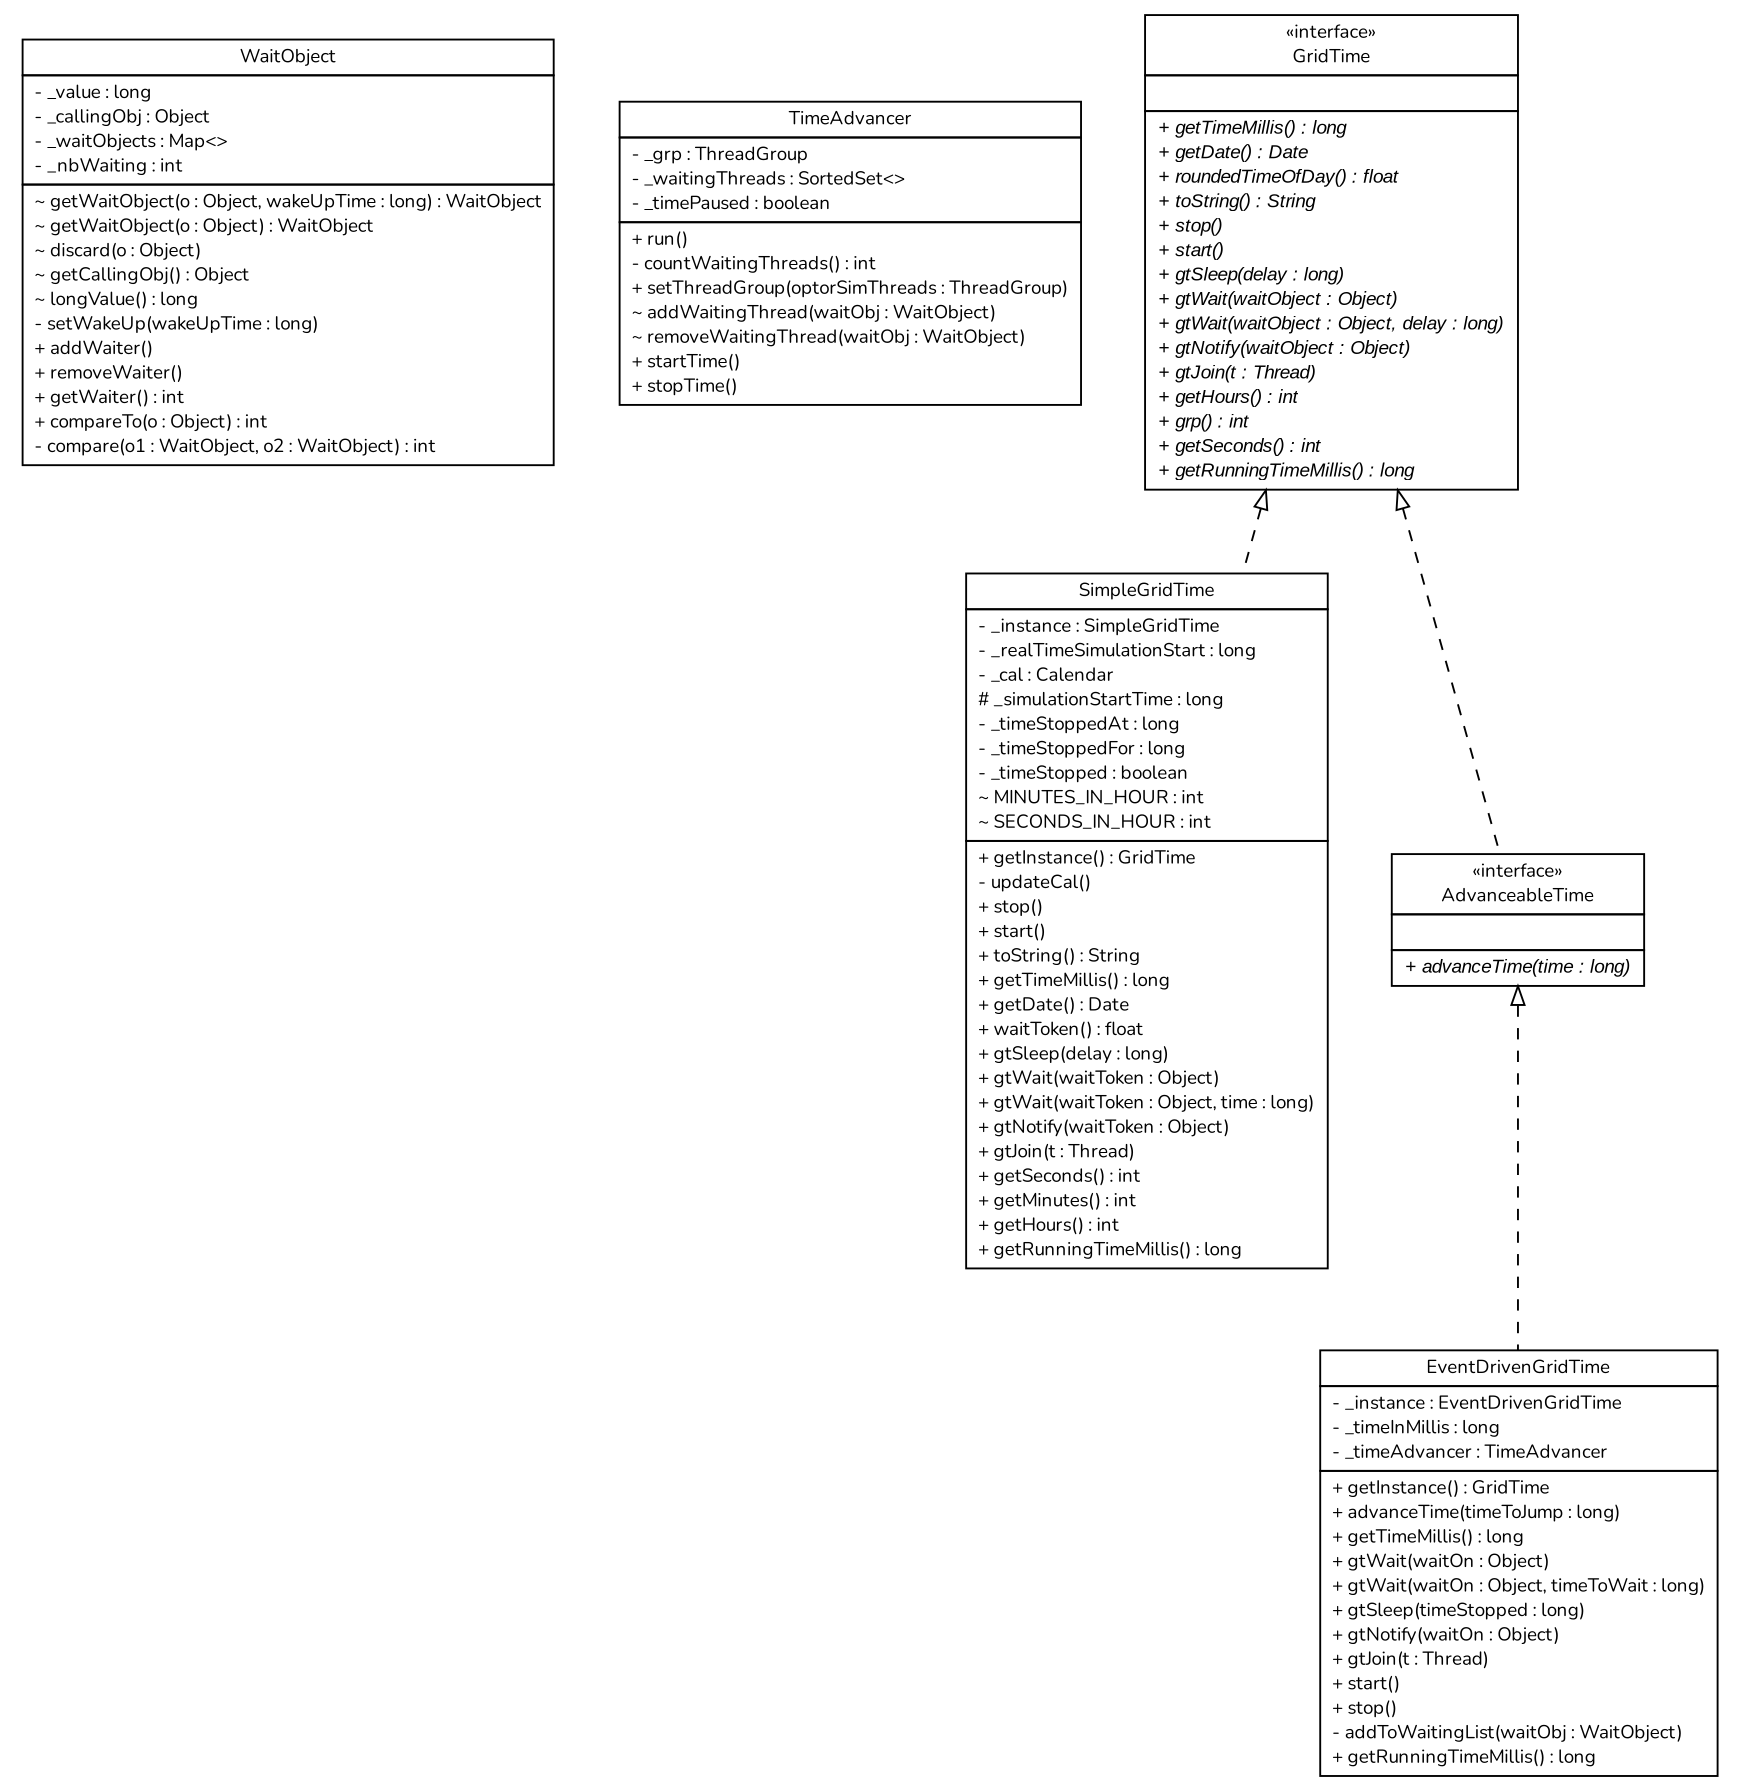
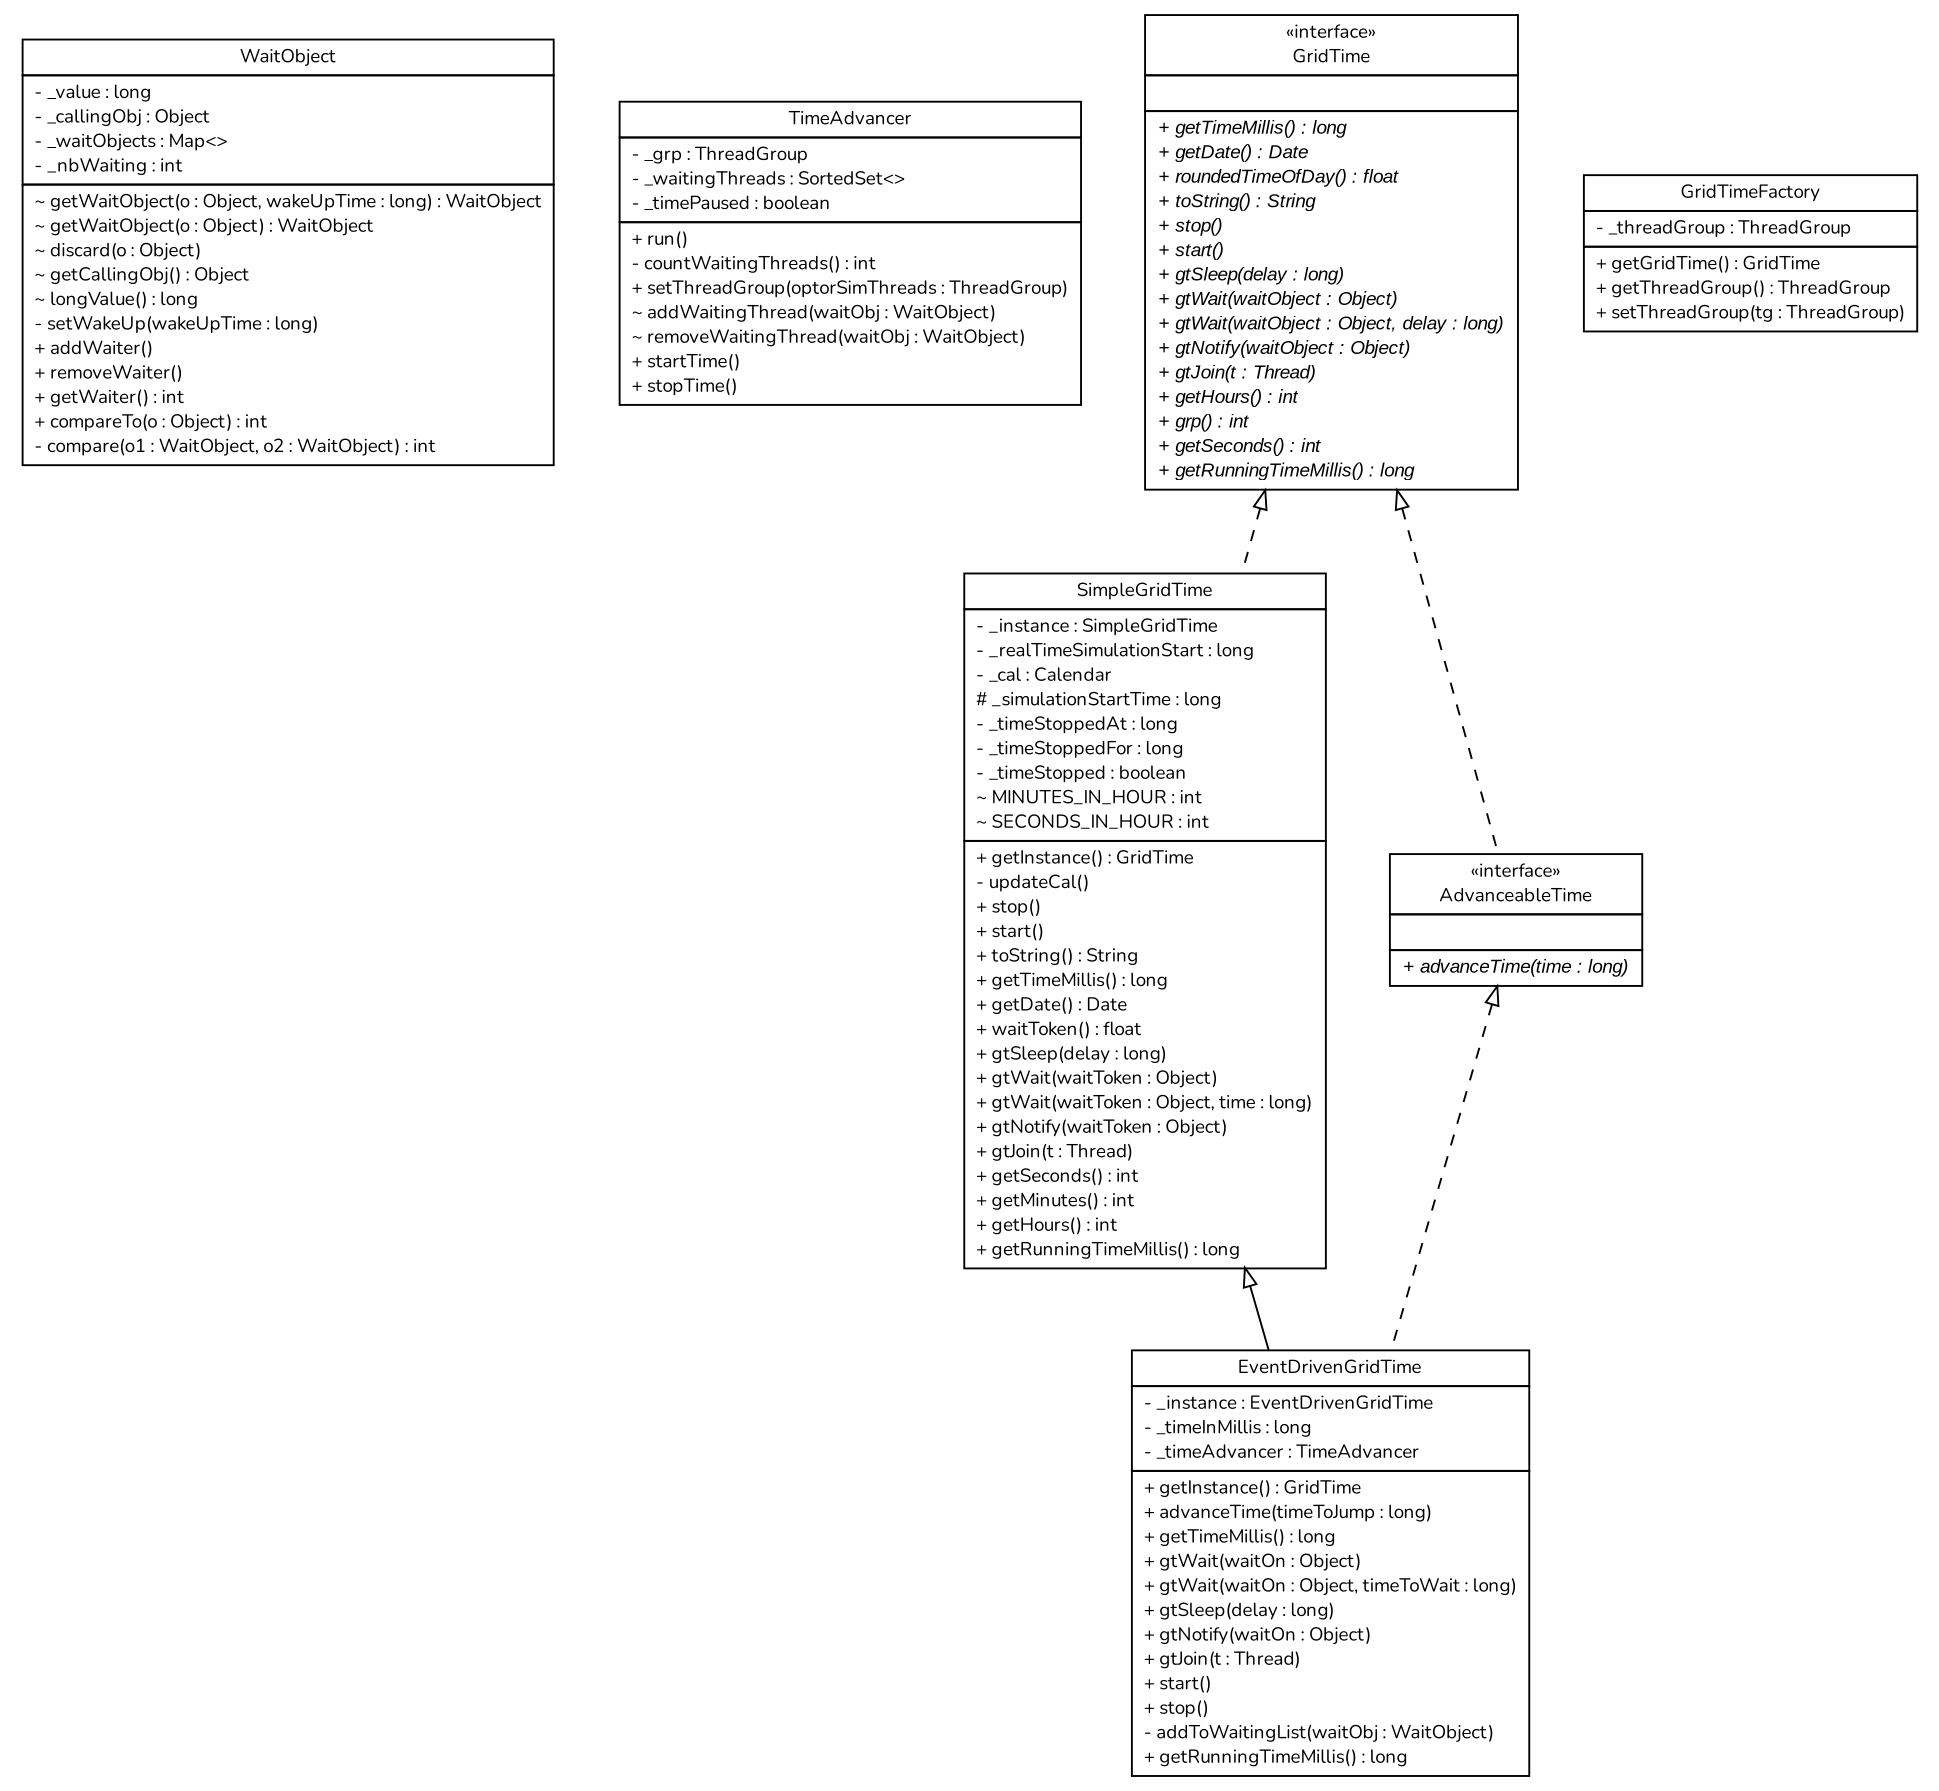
none -> (1750, 252)
none -> (1259, 1318)
(1459, 1610) -> (1239, 1610)
